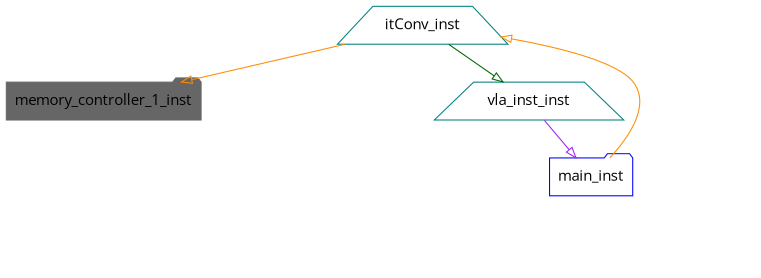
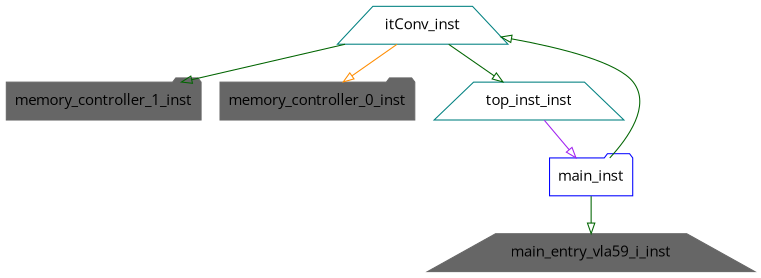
(268, 62) -> (268, 62)
(615, 69) -> (615, 69)
none -> (317, 101)
(529, 101) -> (529, 101)
none -> (591, 253)
